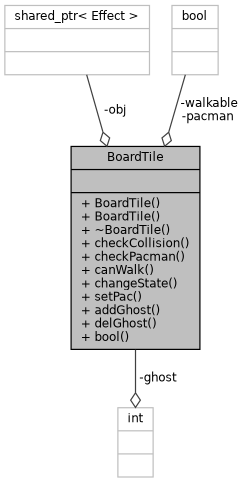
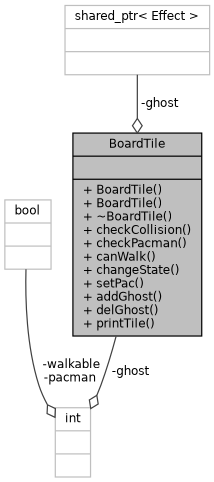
(177, 103) -> (29, 338)
(114, 111) -> (158, 104)
(105, 337) -> (119, 324)
